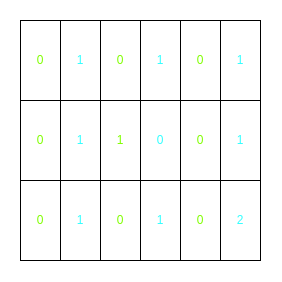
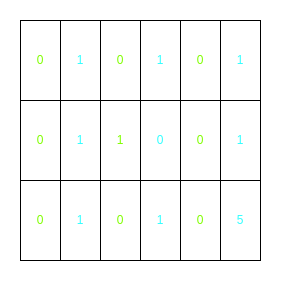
(241, 221) -> (241, 221)
